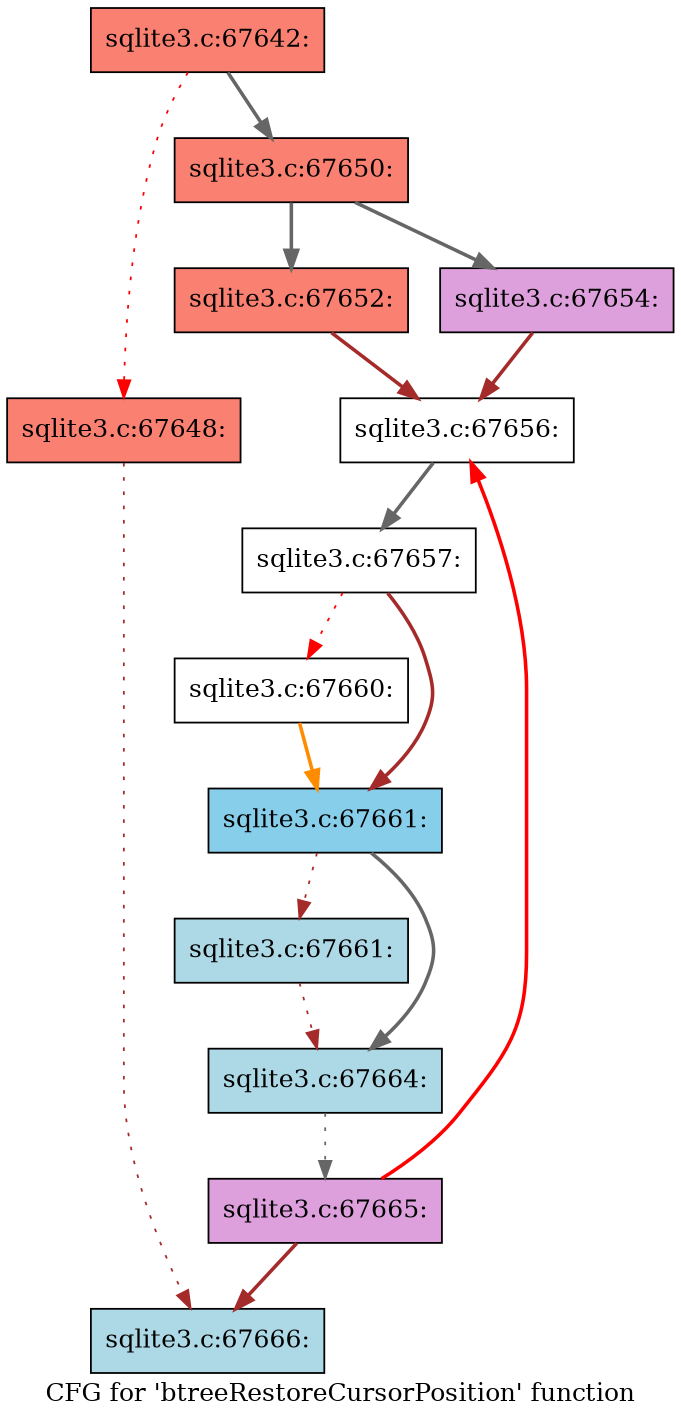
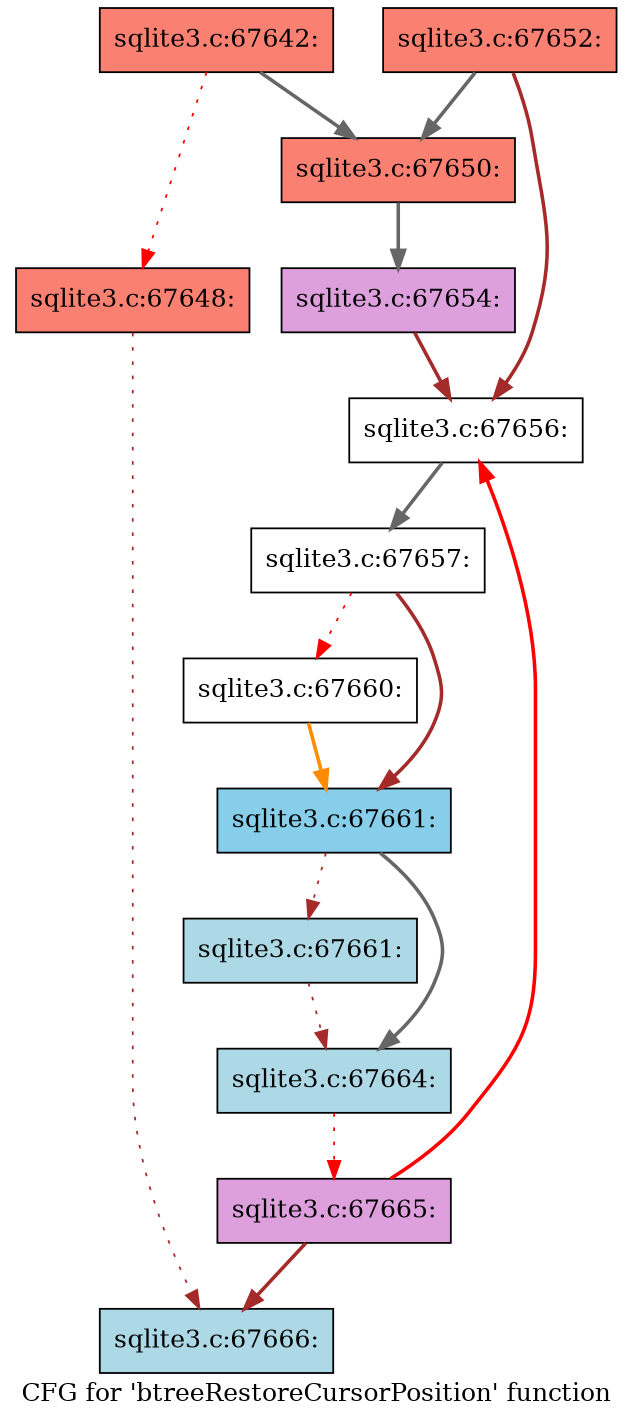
(291, 226) -> (455, 98)
(325, 1137) -> (334, 1137)
